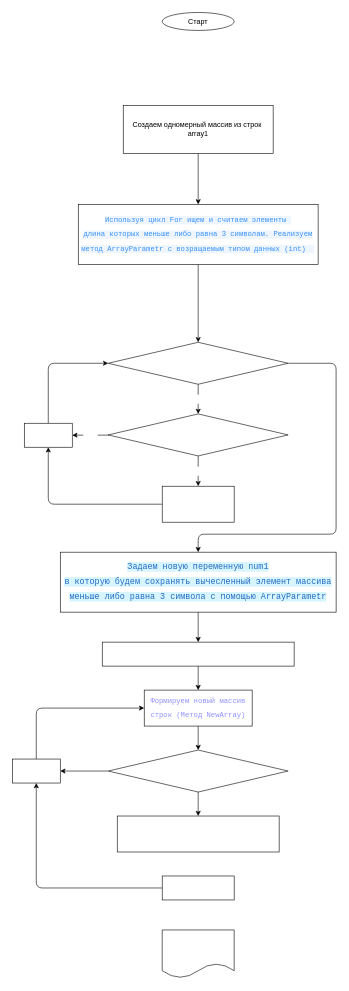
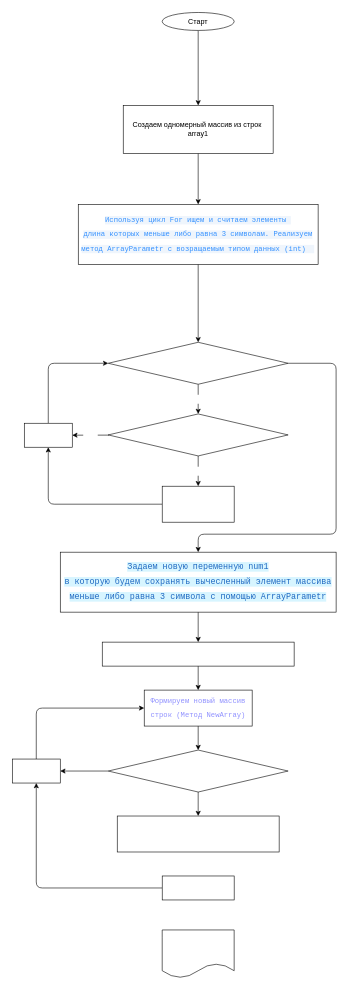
none -> (198, 99)
